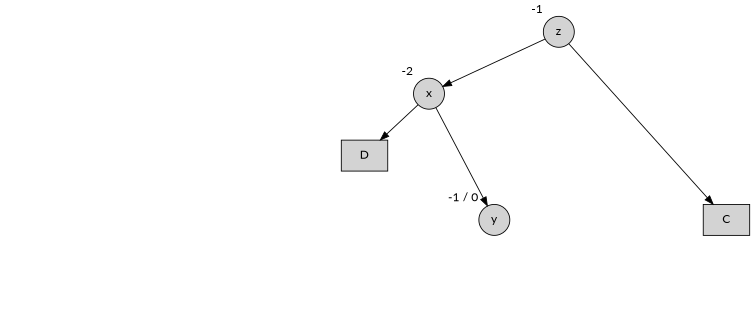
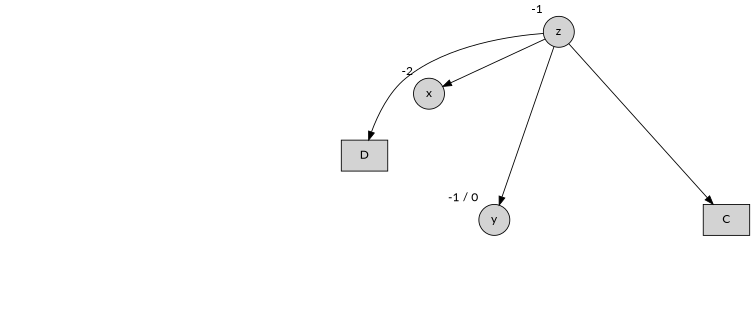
(402, 119) -> (441, 57)
(460, 153) -> (528, 122)
